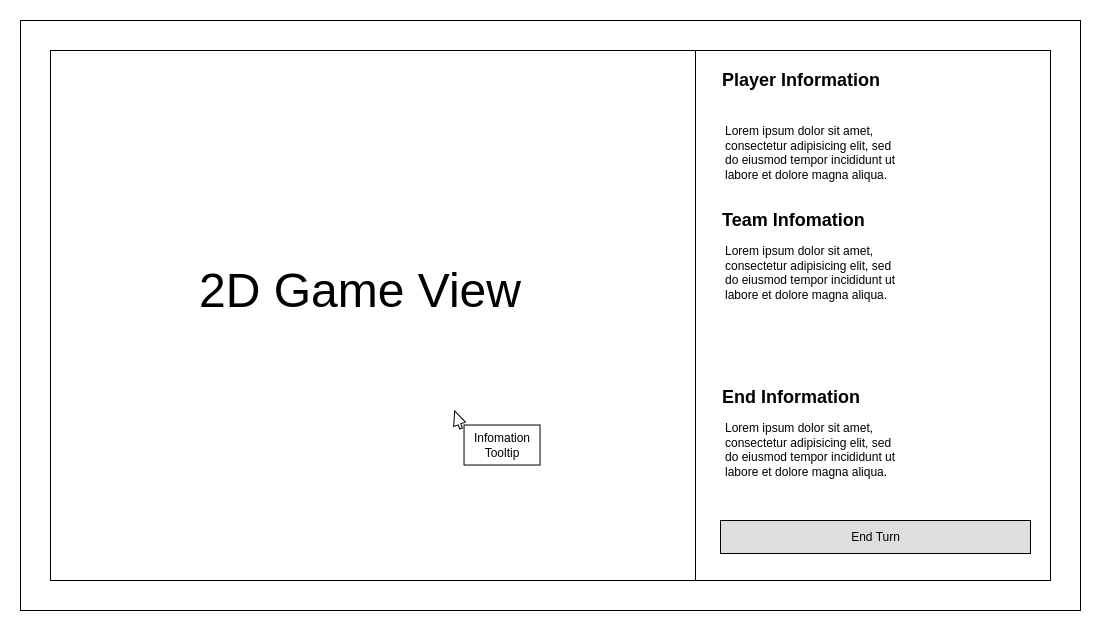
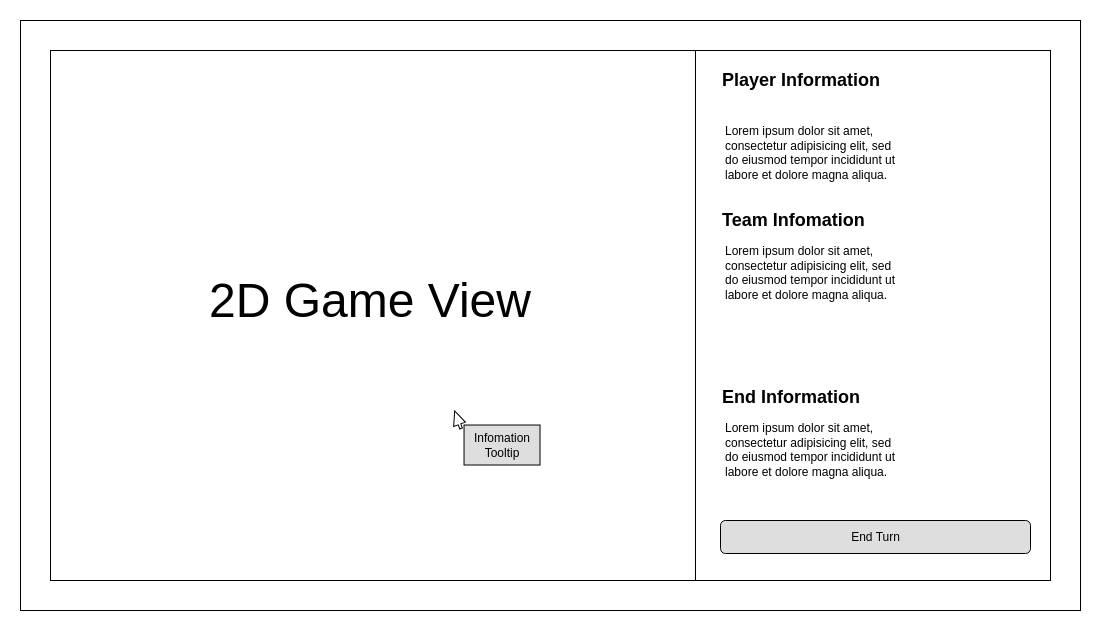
(361, 291) -> (371, 301)
(502, 445) -> (502, 445)
(876, 537) -> (876, 537)
